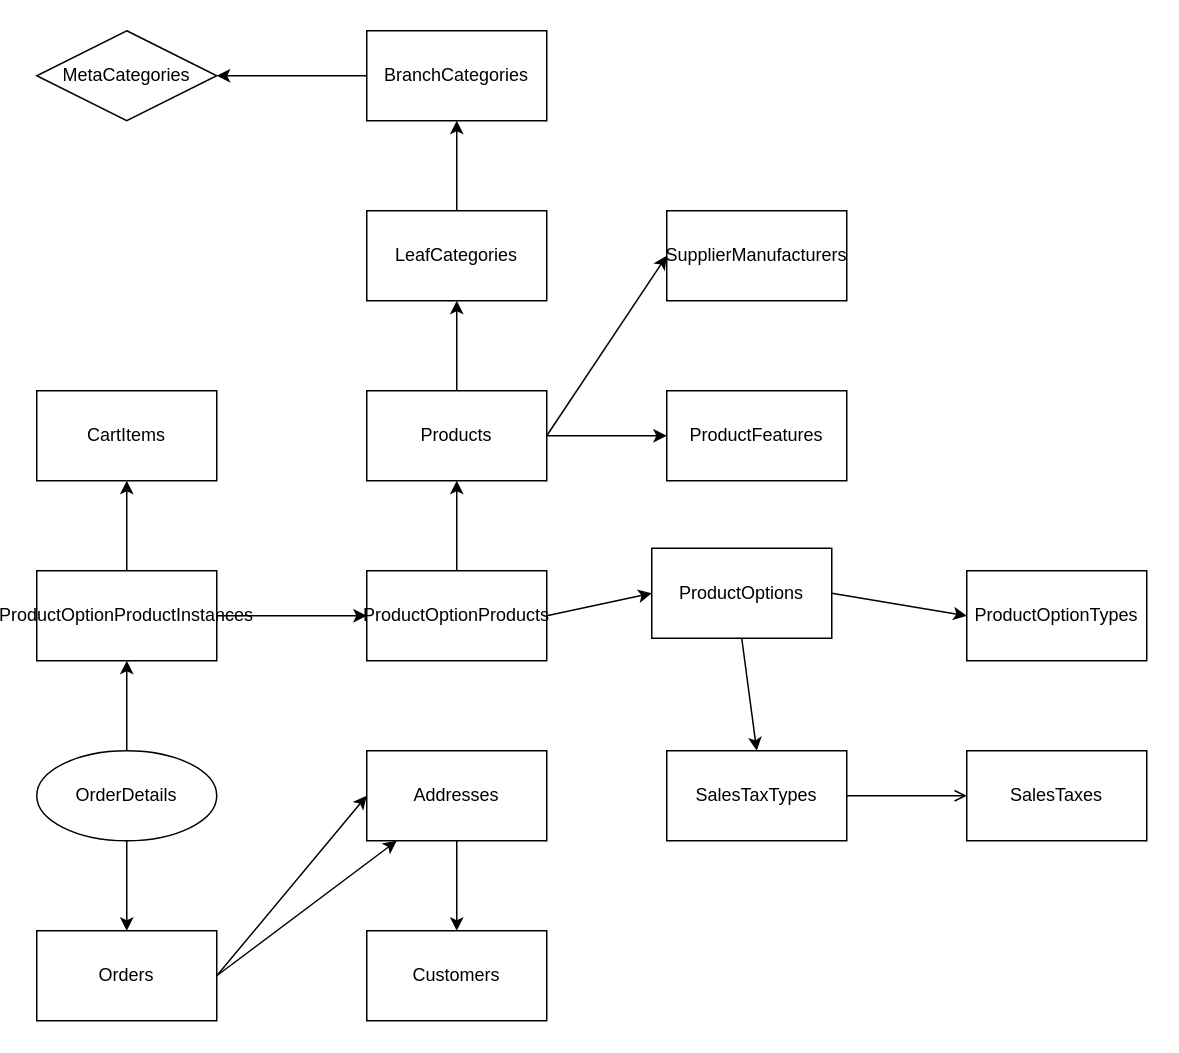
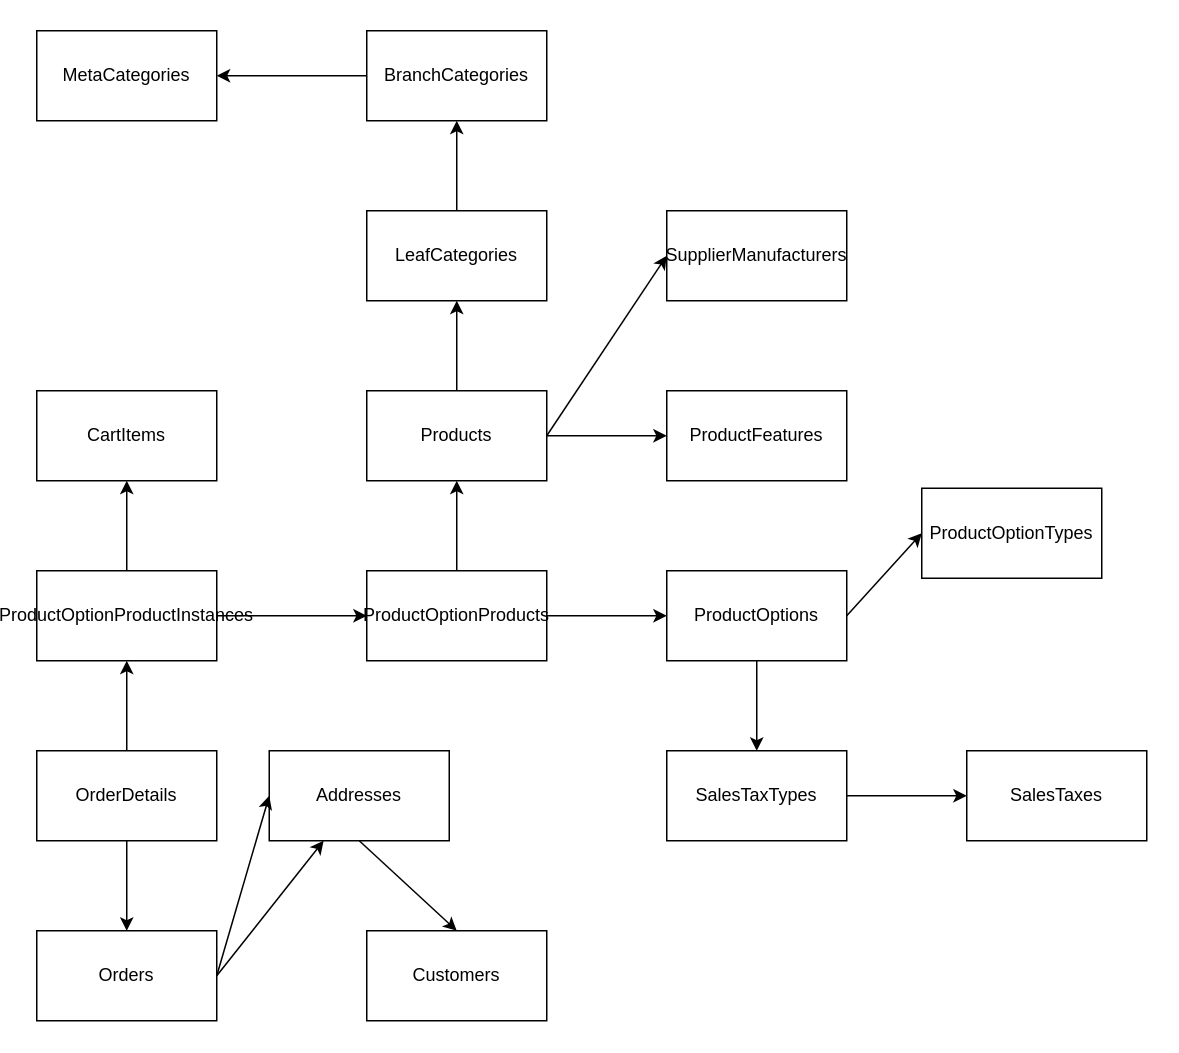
(127, 76) -> (127, 76)
(742, 593) -> (757, 616)
(1057, 616) -> (1012, 533)
(127, 796) -> (127, 796)
(457, 796) -> (359, 796)
(957, 796) -> (955, 796)
